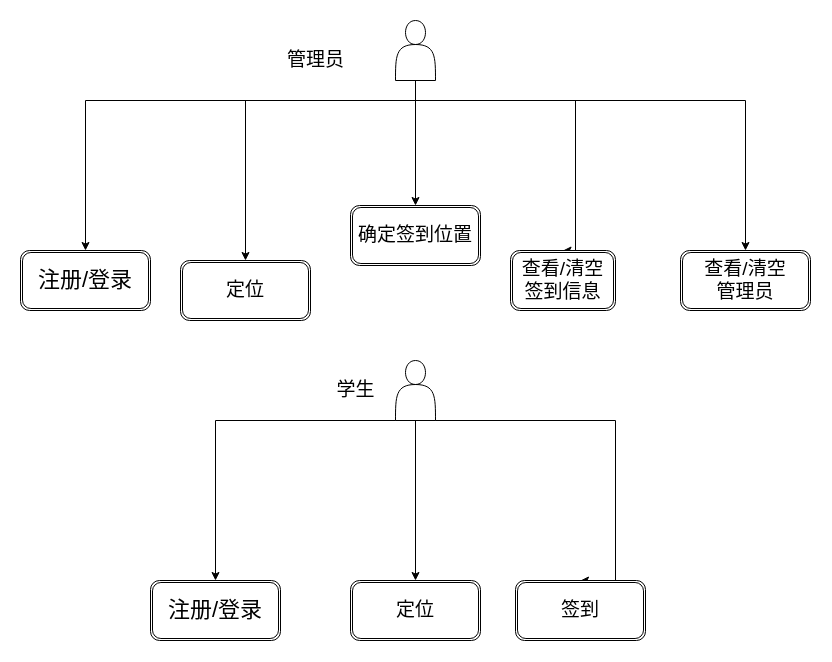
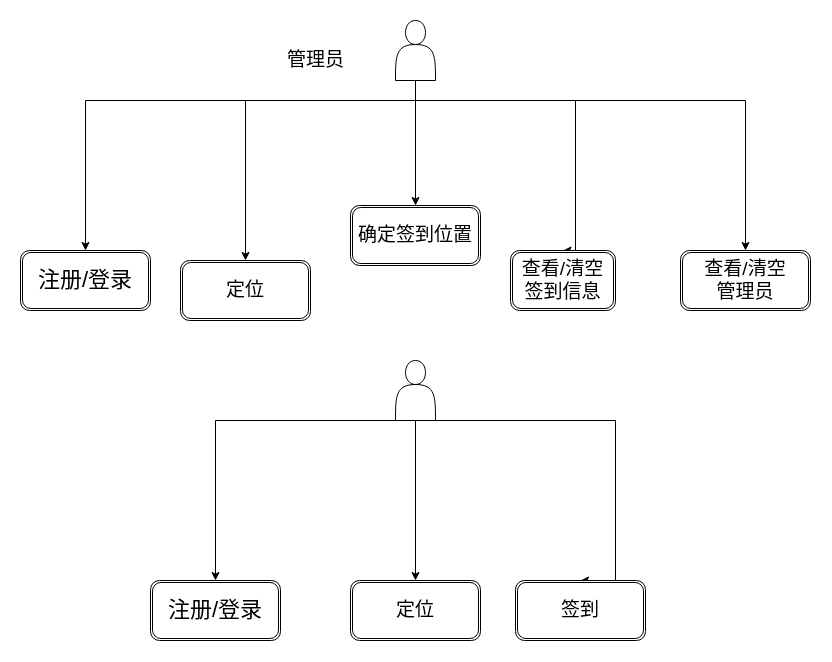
(356, 391) -> none
